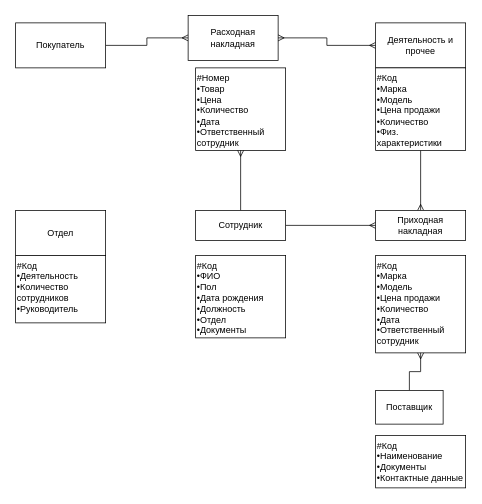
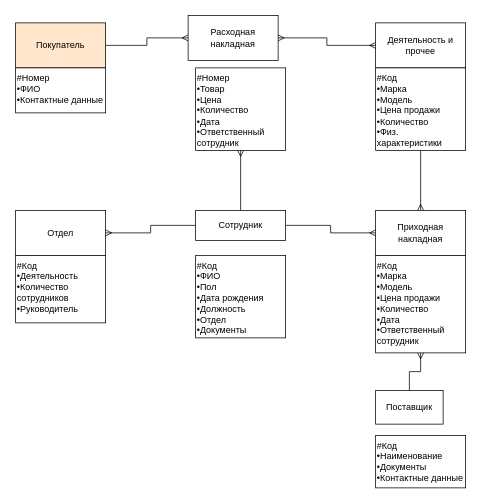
(60, 45) -> (60, 45)
none -> (60, 90)
(420, 225) -> (420, 233)
none -> (150, 229)
